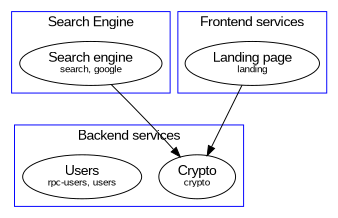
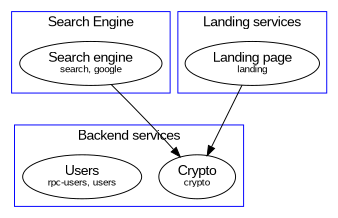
(252, 23) -> (252, 23)
